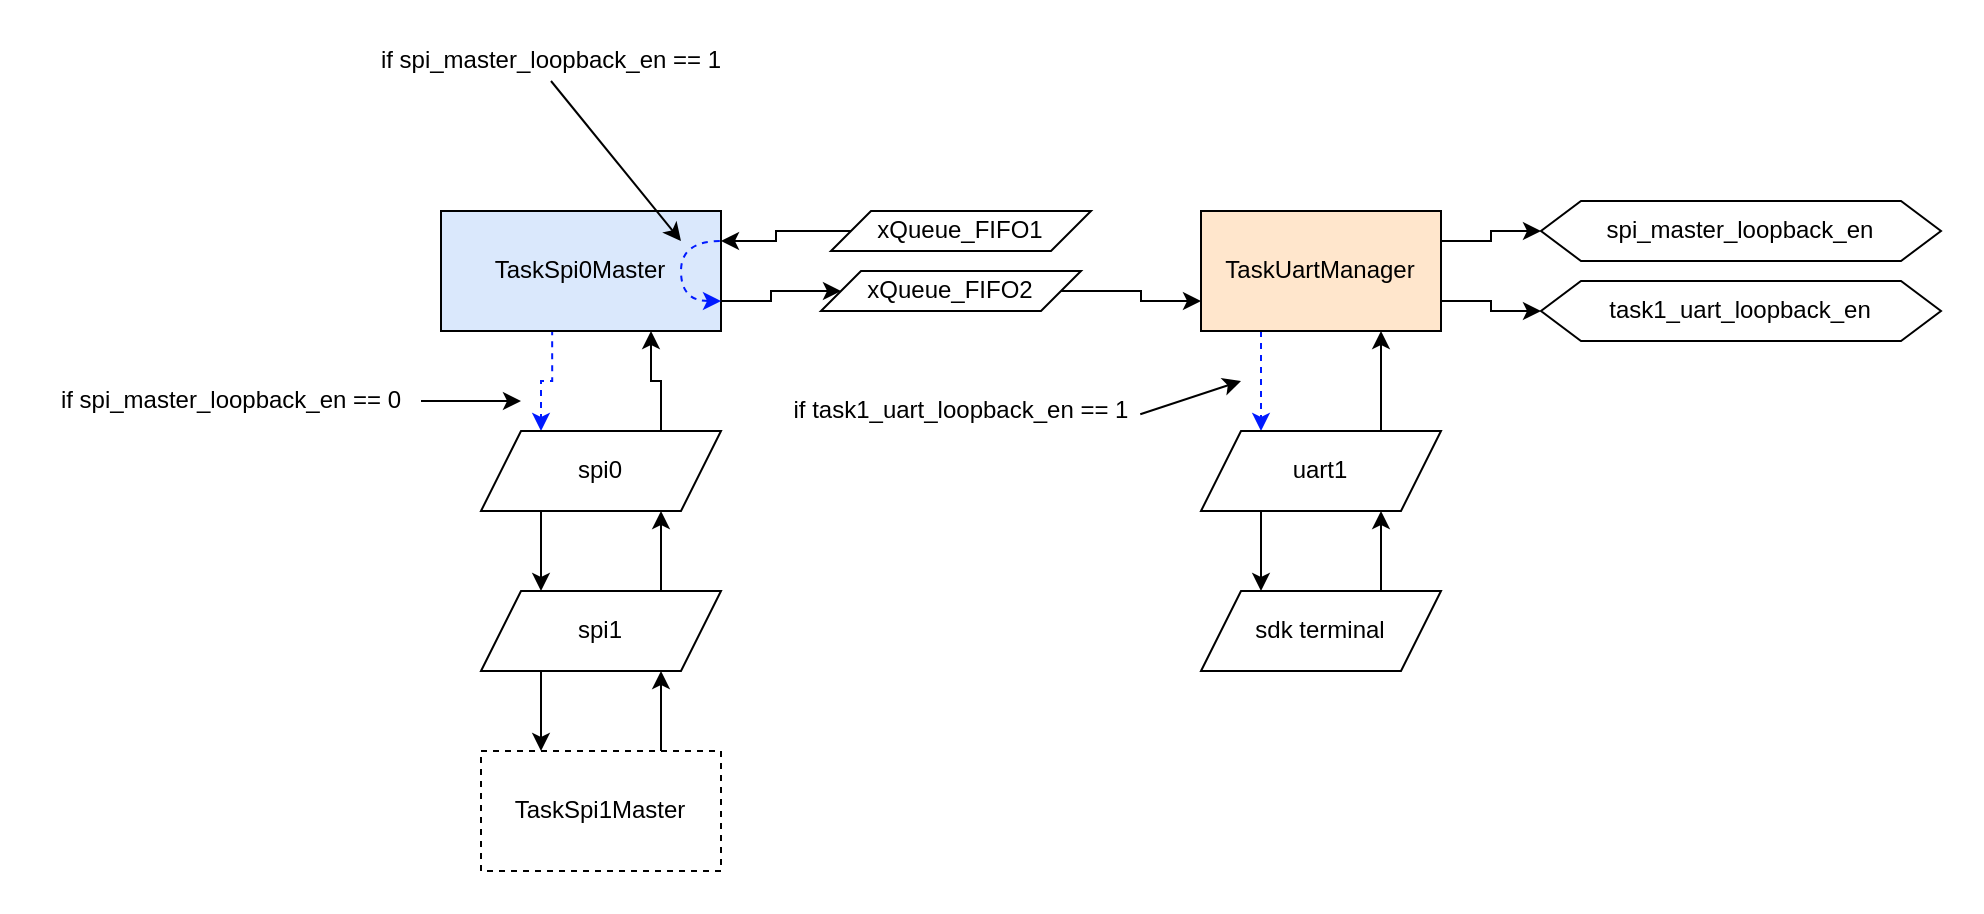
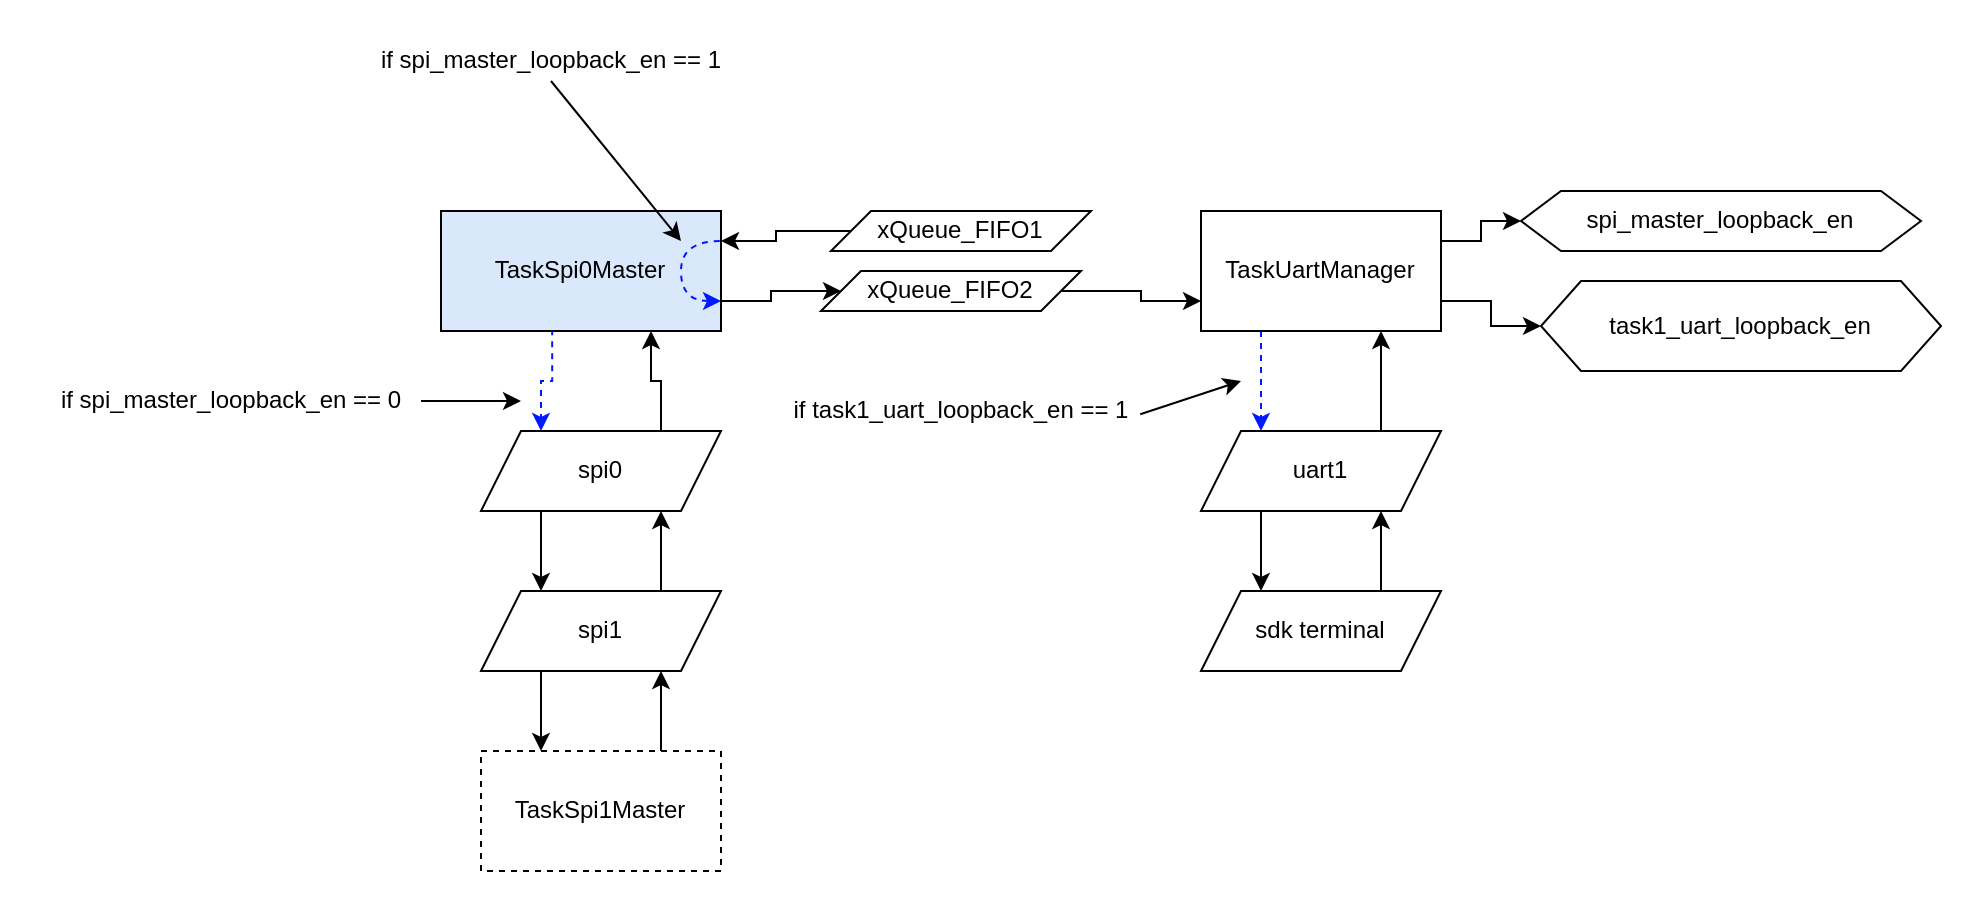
(1741, 231) -> (1721, 221)
(1321, 271) -> (1321, 271)
(1741, 311) -> (1741, 326)
